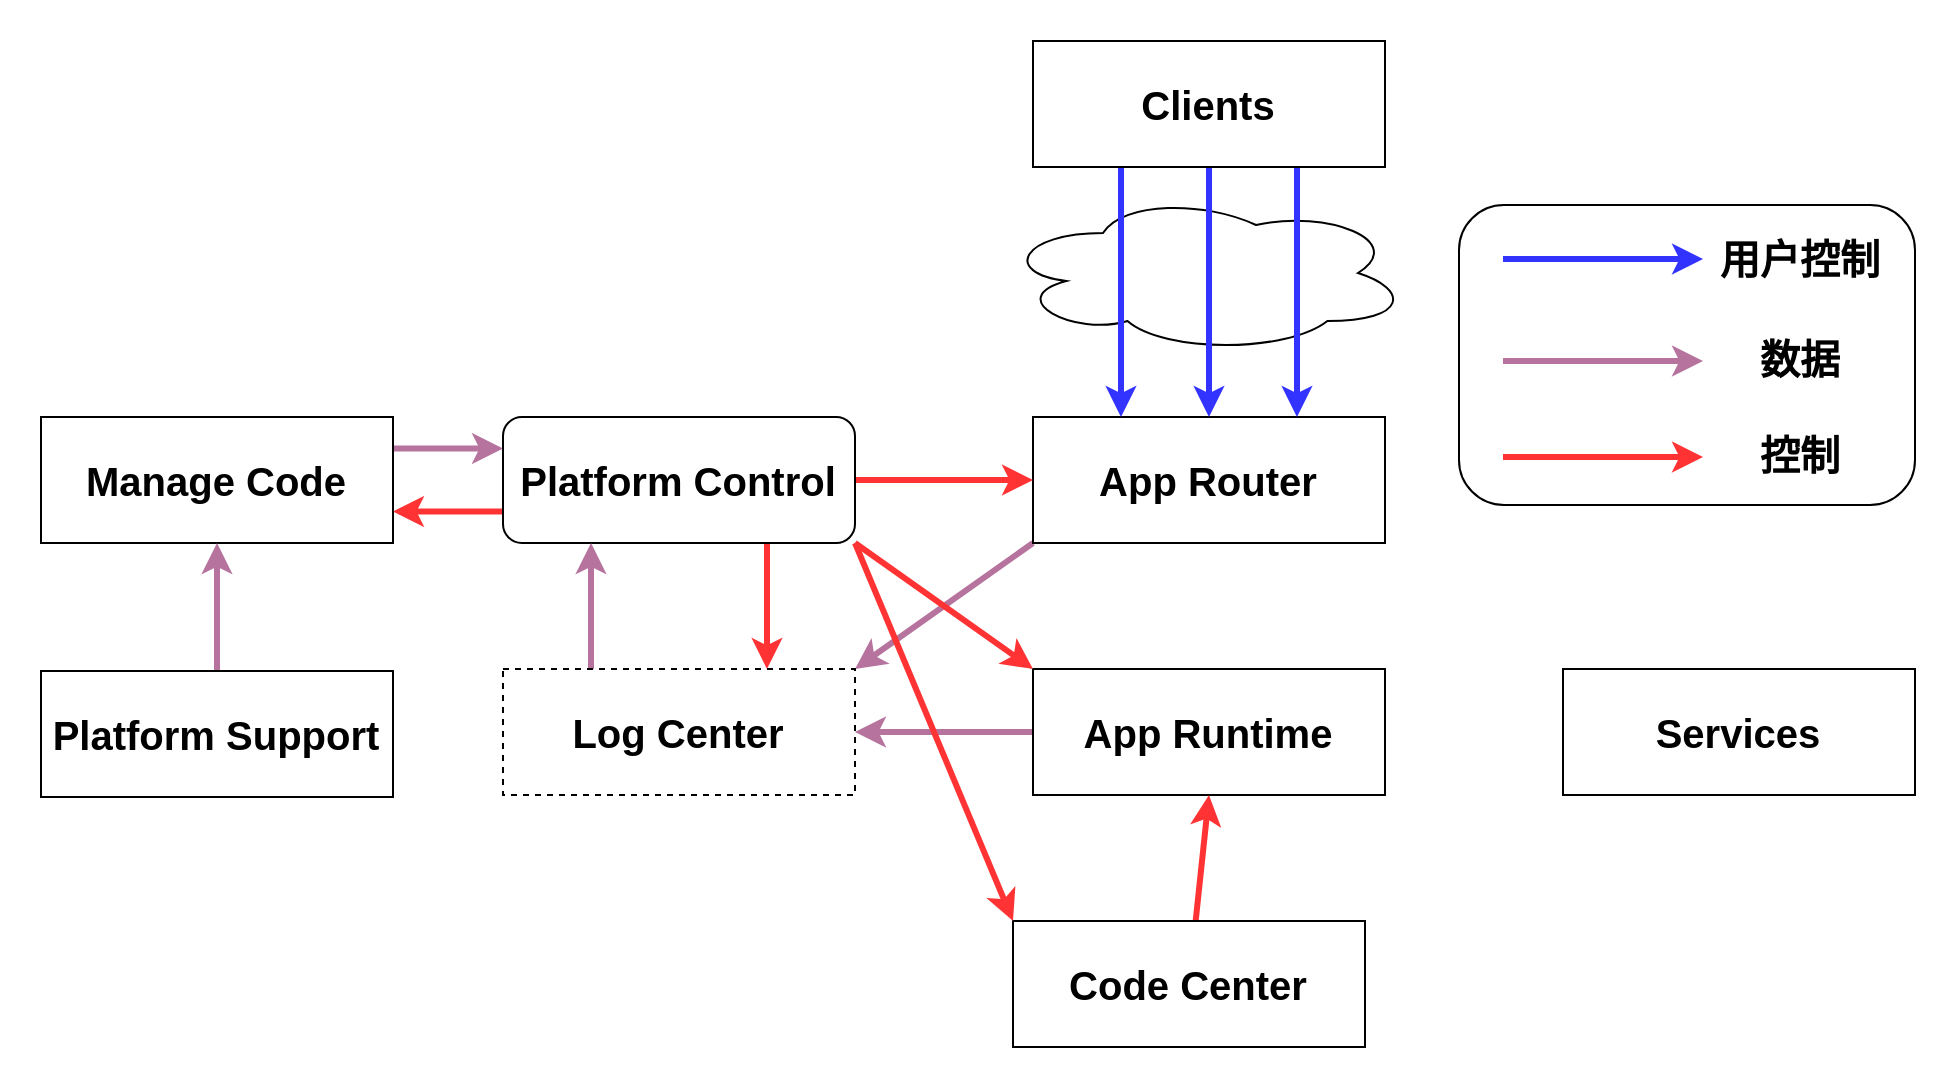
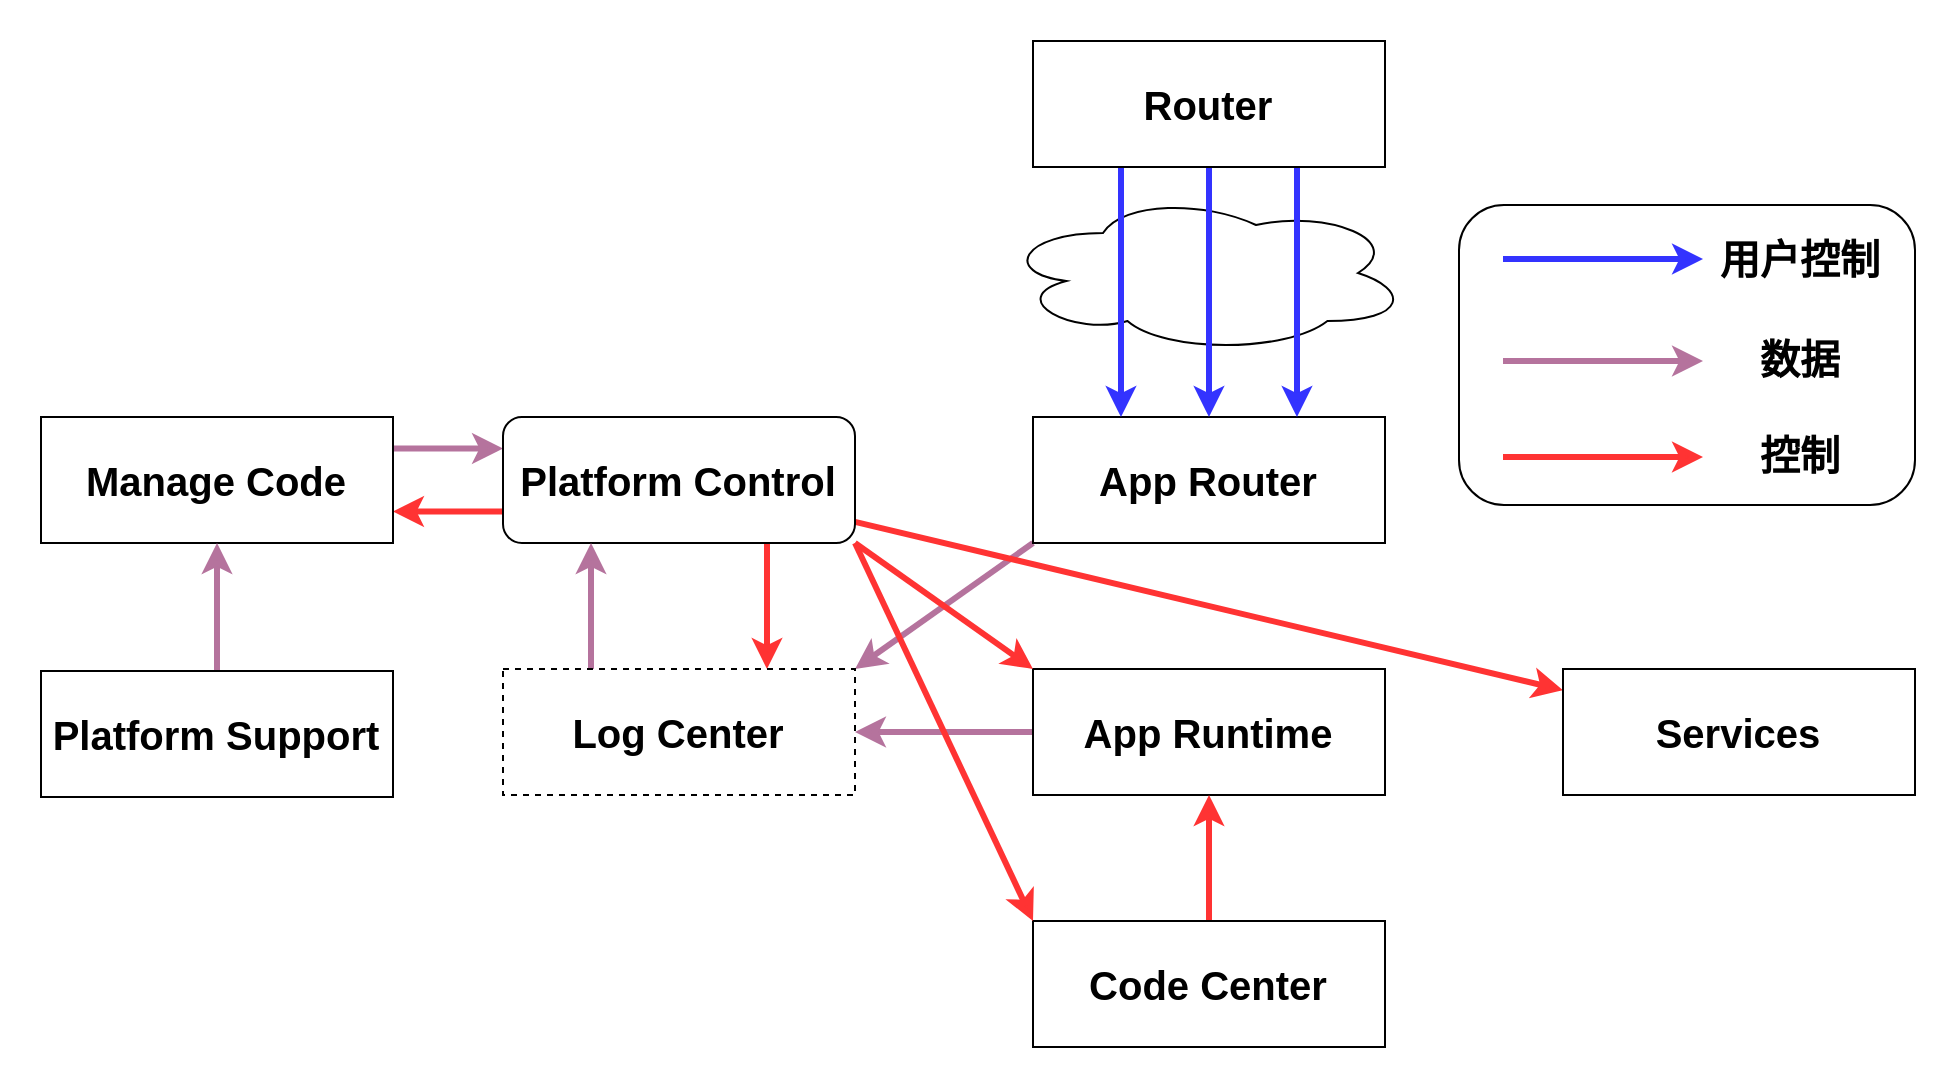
(1209, 105) -> (1209, 105)
(933, 480) -> (1279, 623)
(1189, 984) -> (1209, 984)
